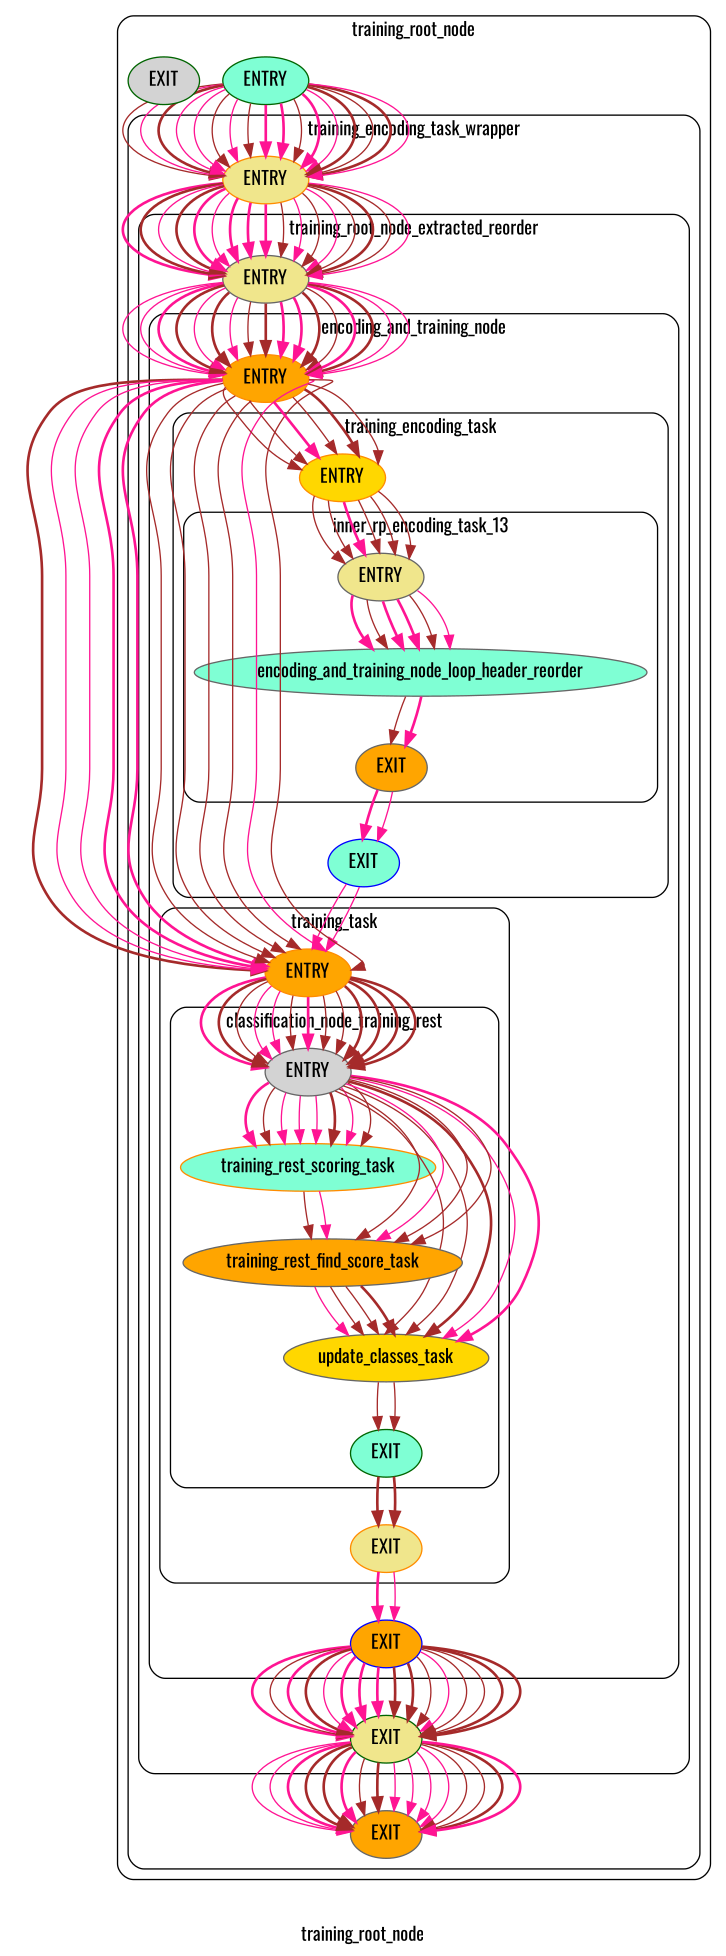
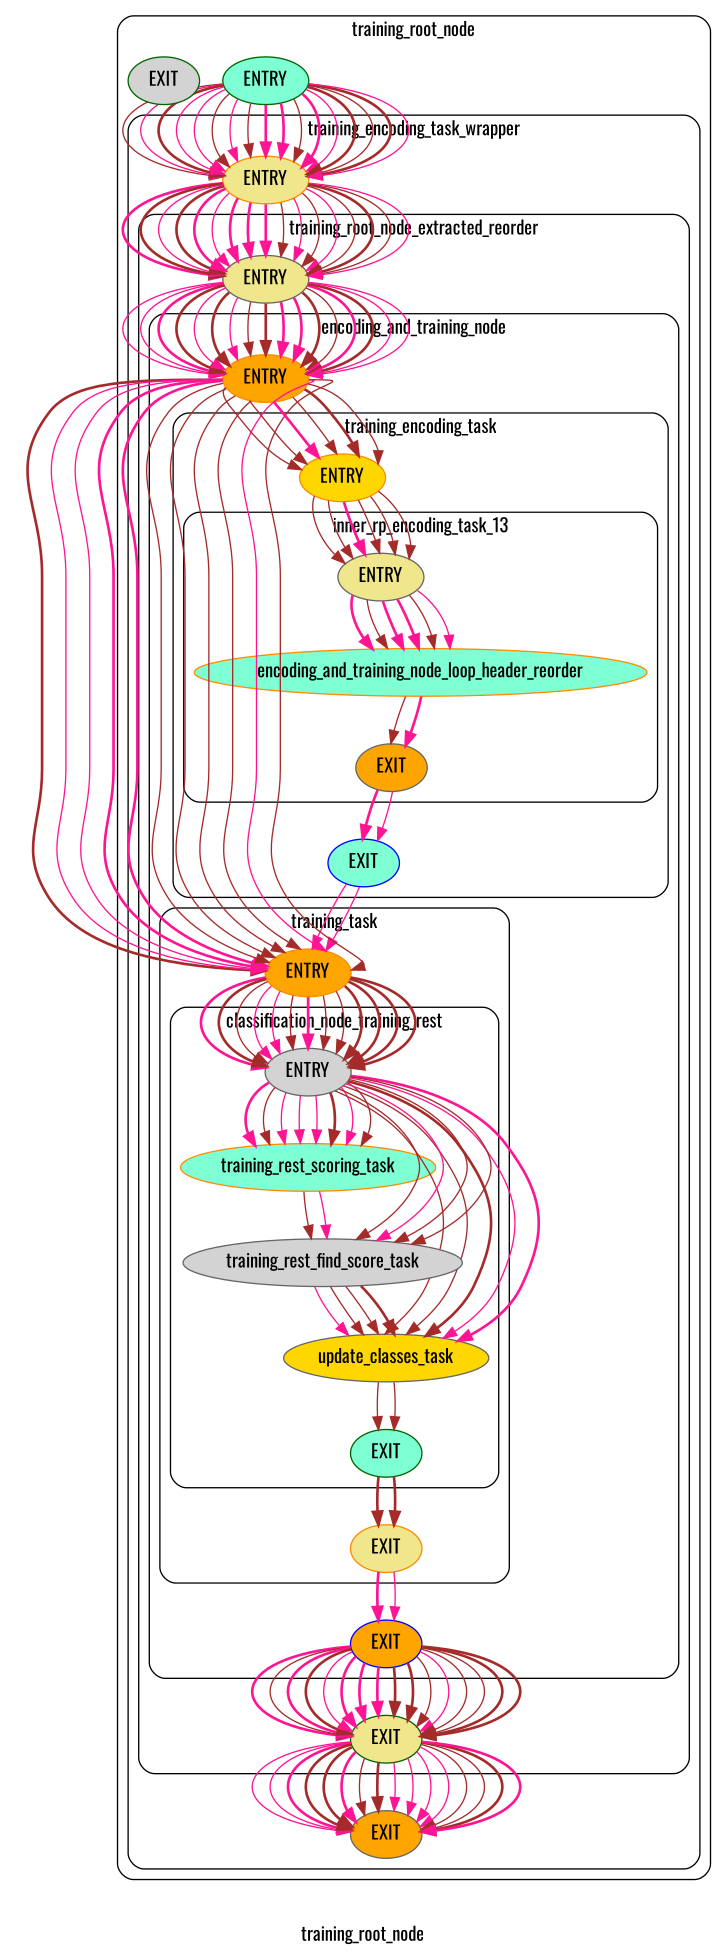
(421, 672) -> (421, 672)
(323, 1263) -> (323, 1263)
